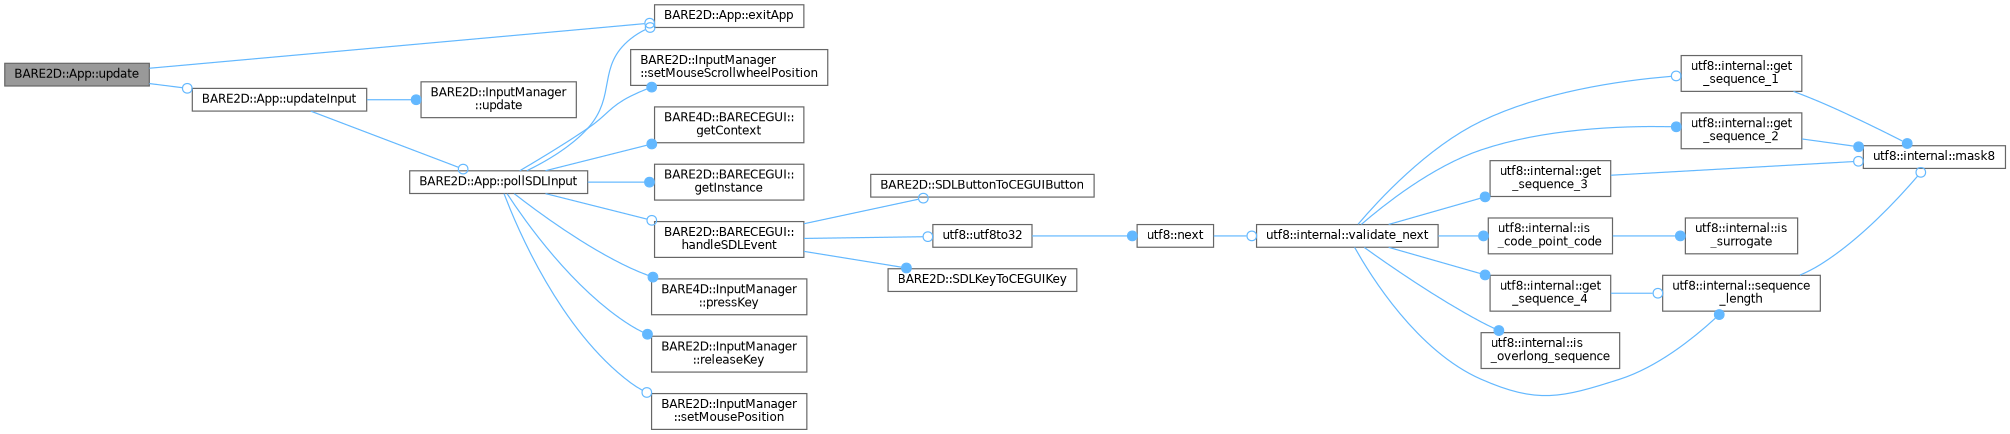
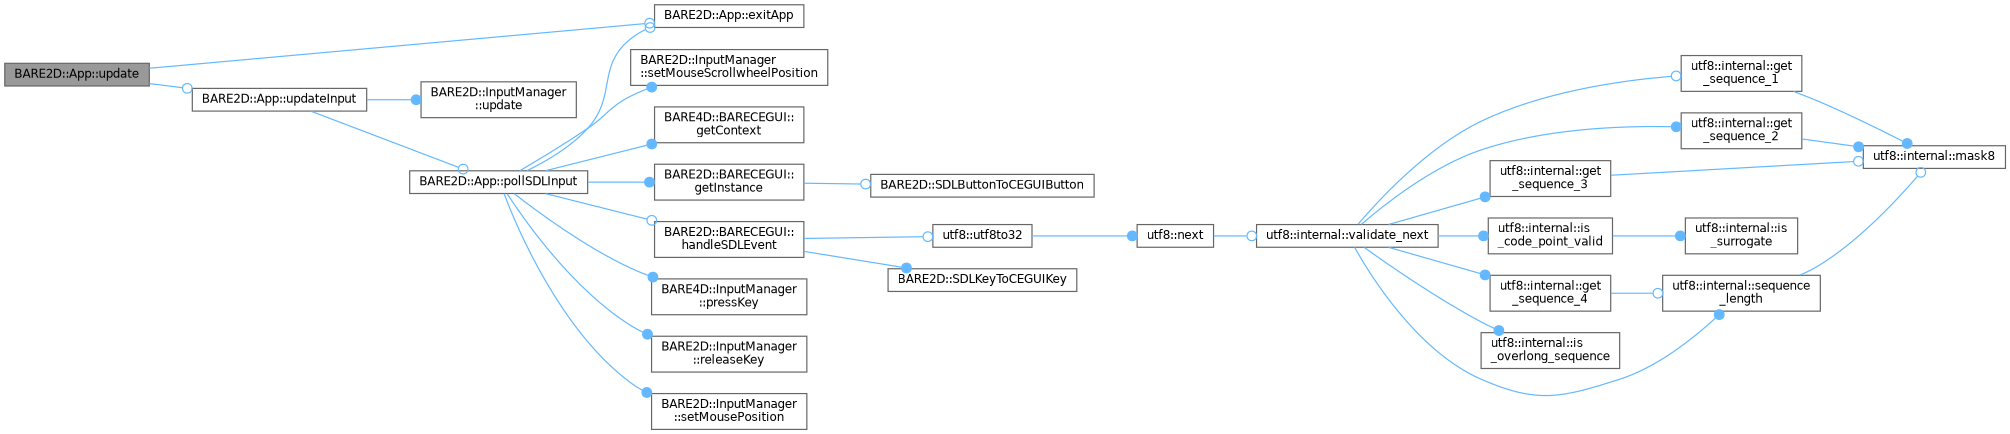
(861, 211) -> (832, 184)
(1550, 236) -> (1550, 236)
(559, 303) -> (559, 303)
